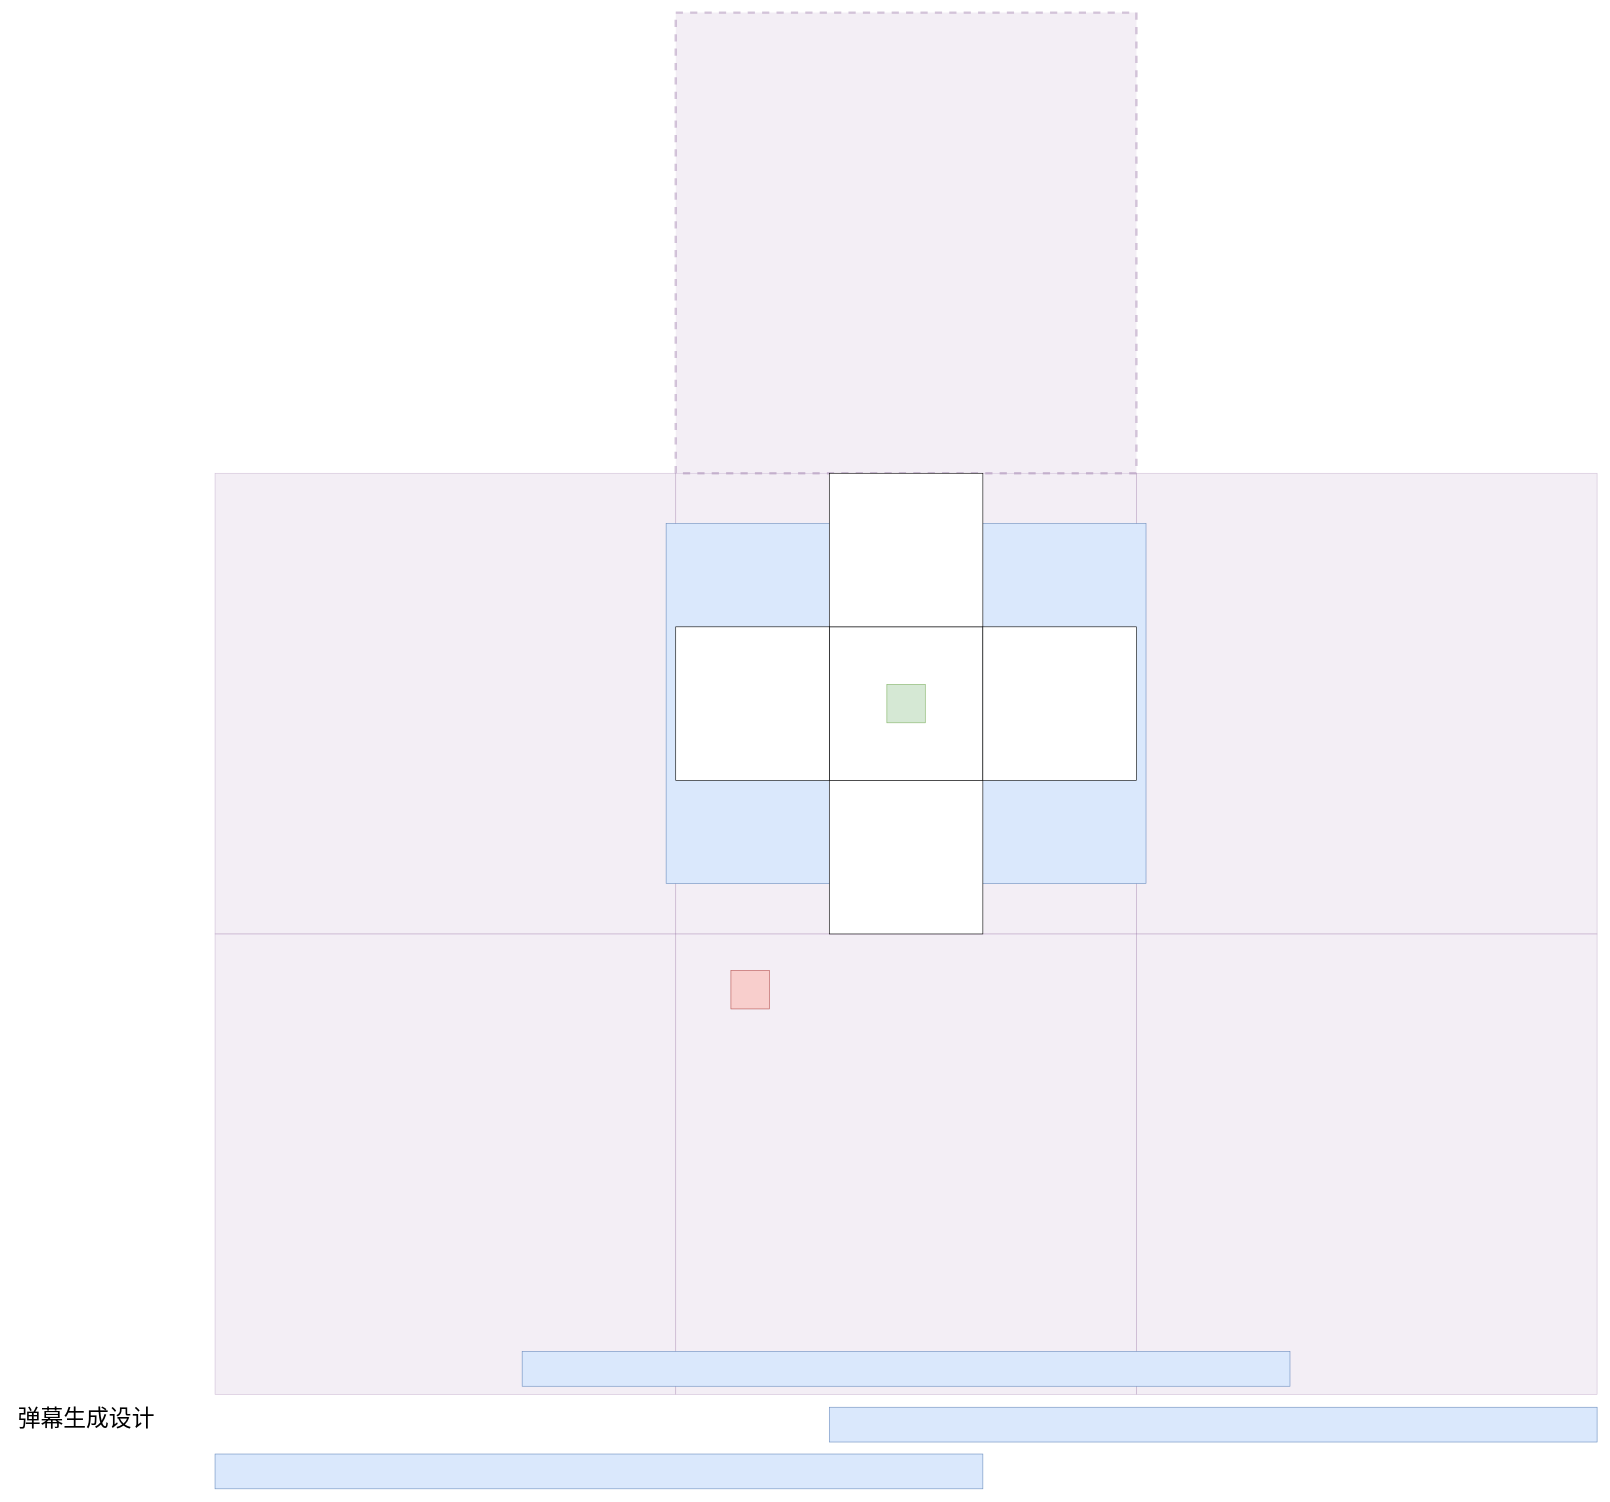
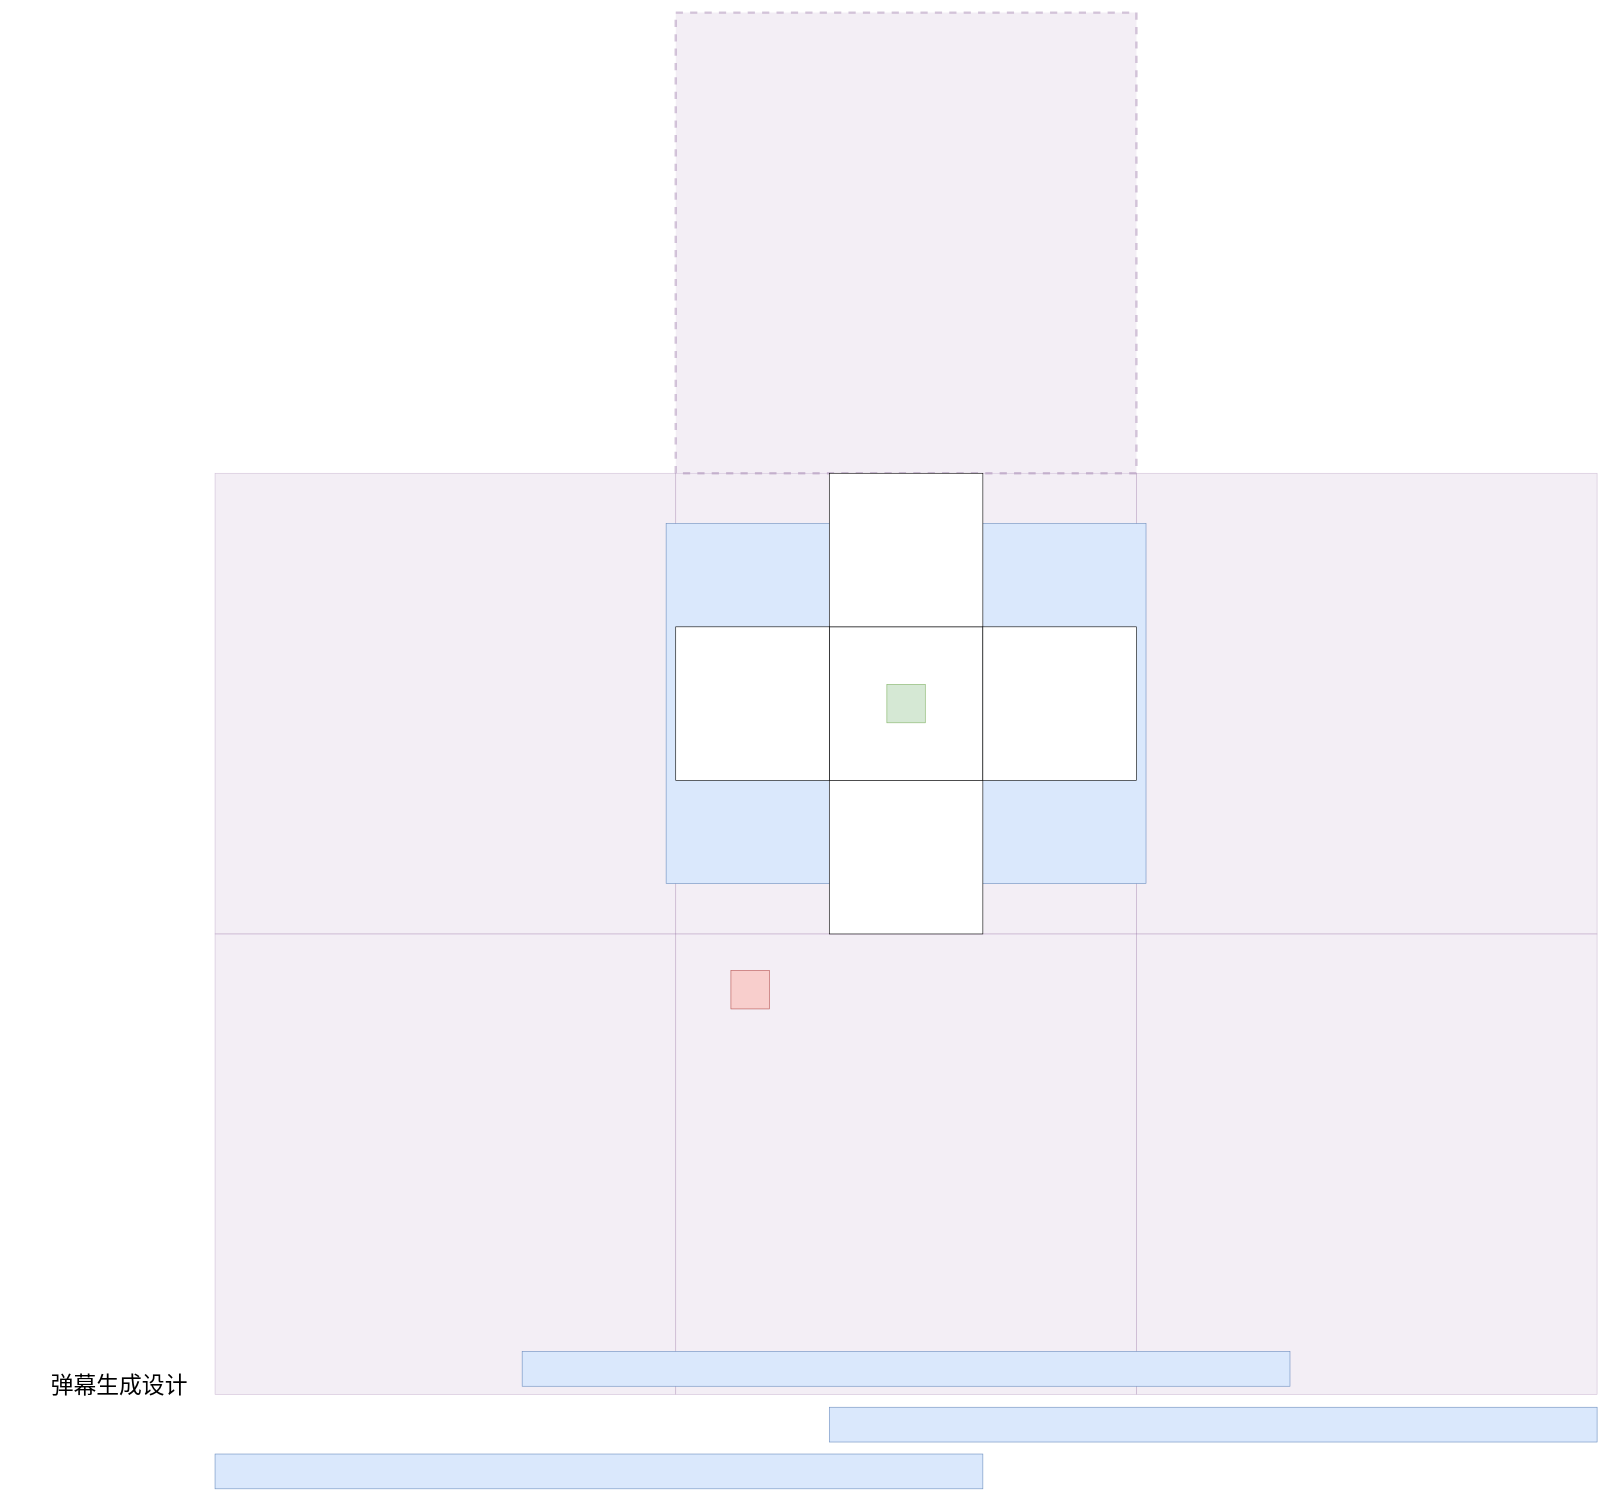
(86, 1418) -> (119, 1385)
